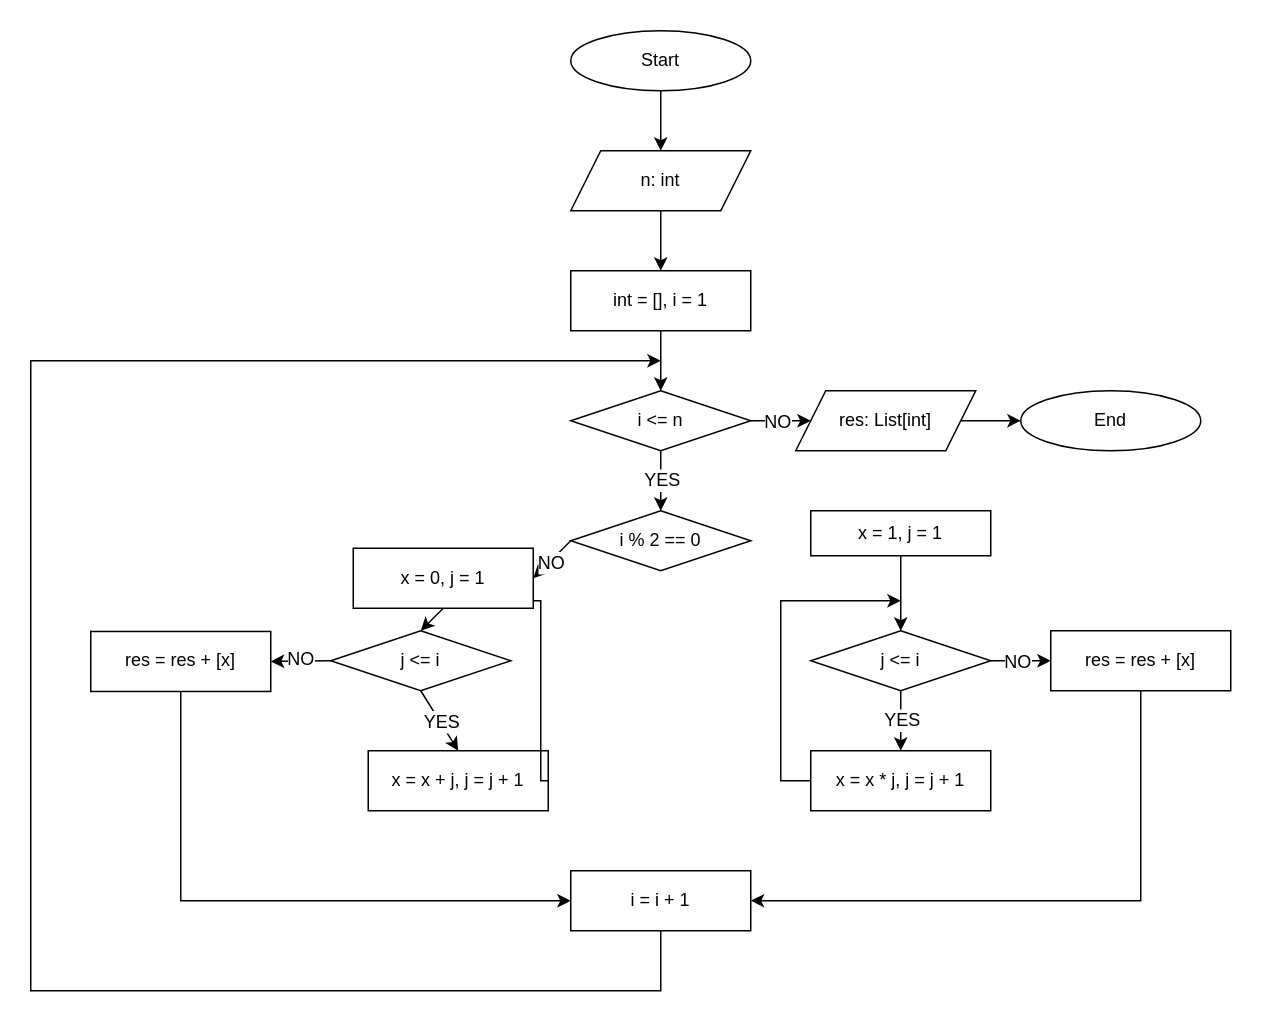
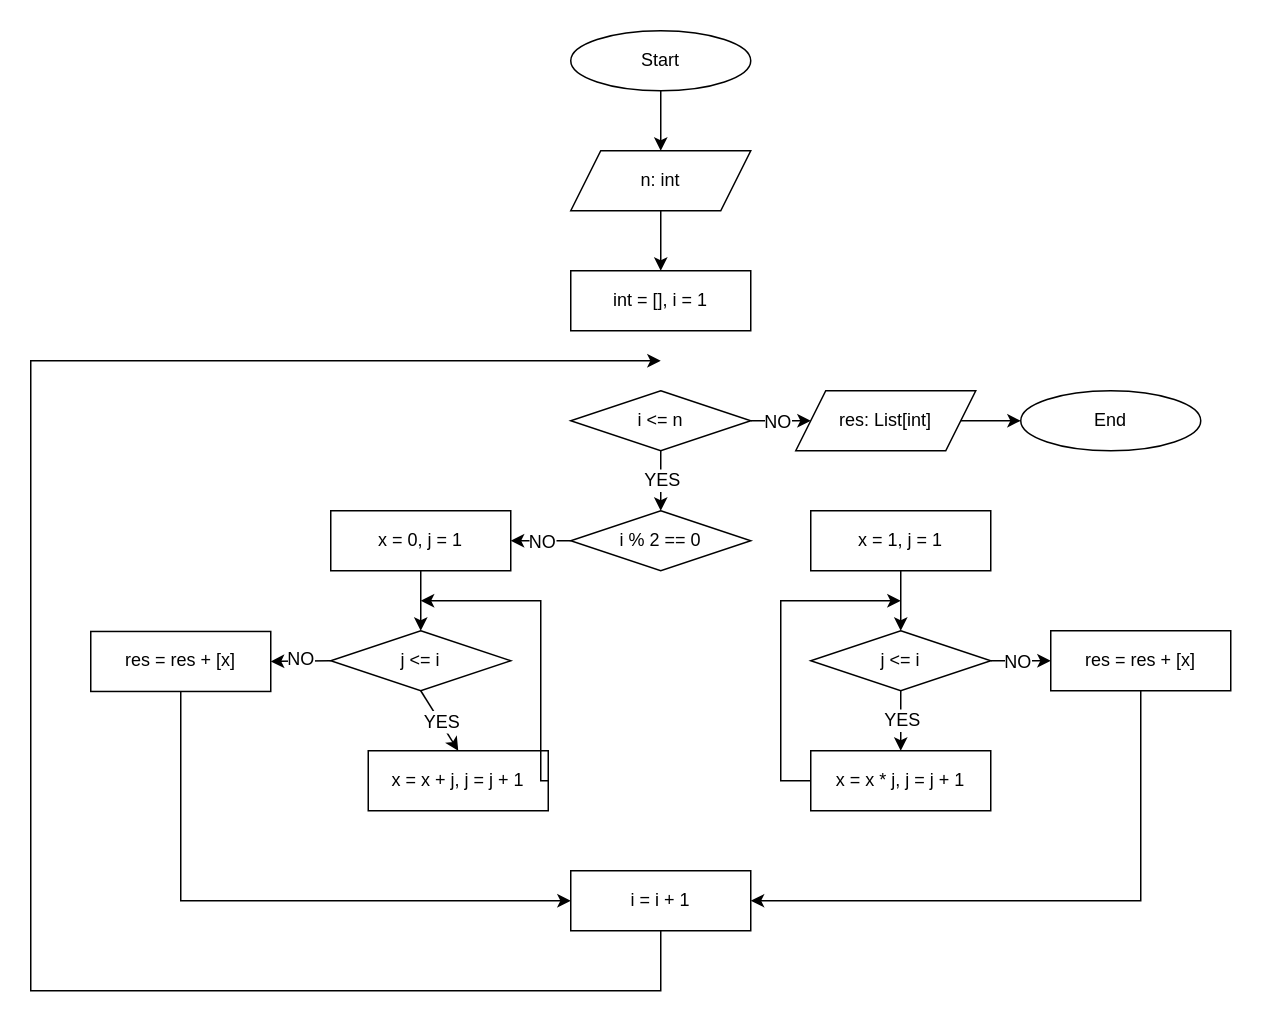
(661, 356) -> none
(901, 533) -> (901, 541)
(443, 578) -> (421, 541)
